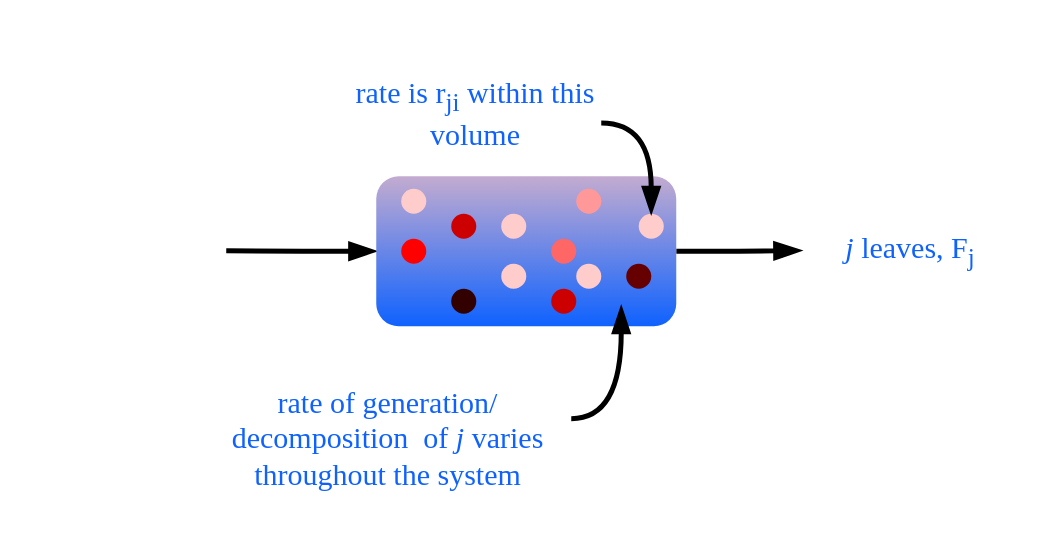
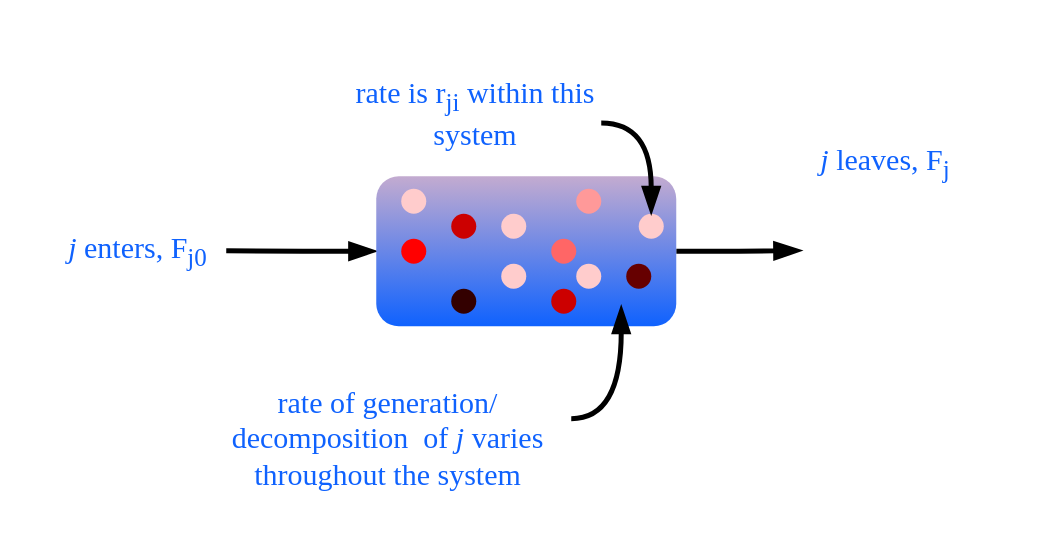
(476, 114) -> (476, 114)
none -> (139, 251)
(910, 251) -> (885, 164)
